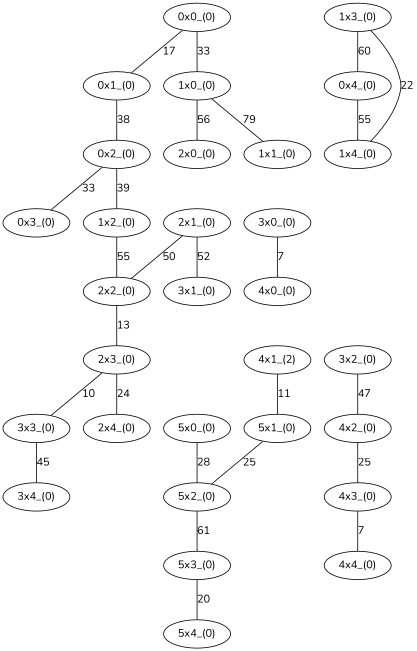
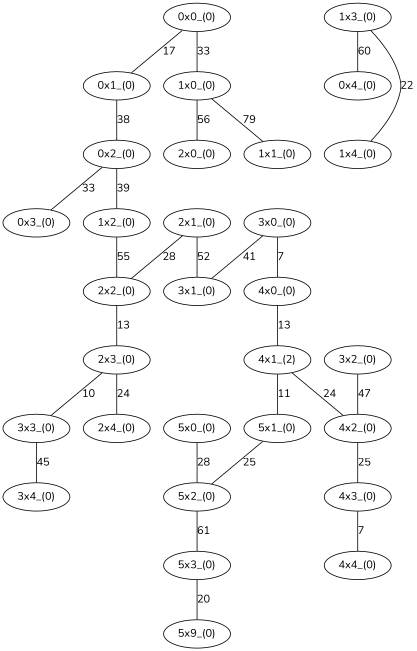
(358, 120) -> none
(169, 257) -> (169, 257)
none -> (237, 257)
none -> (277, 326)
none -> (318, 394)
(197, 634) -> (197, 634)
